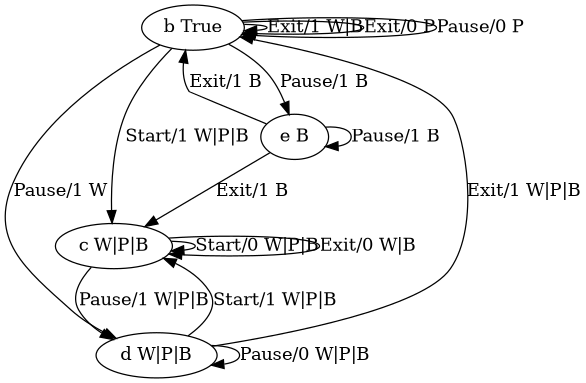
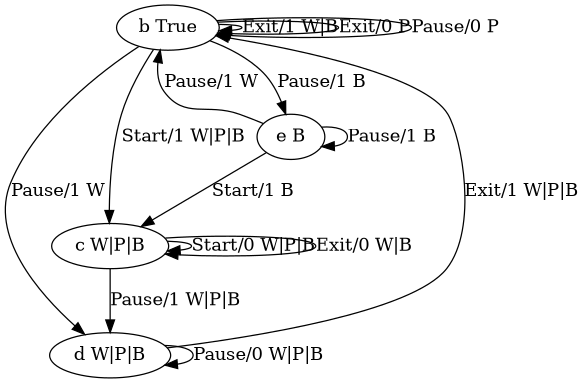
(226, 82) -> (211, 82)
(252, 191) -> (253, 191)
(211, 296) -> none
